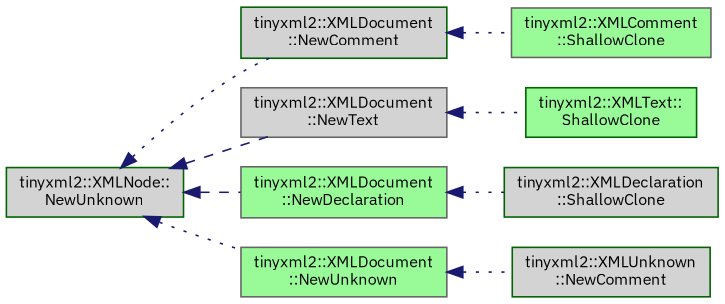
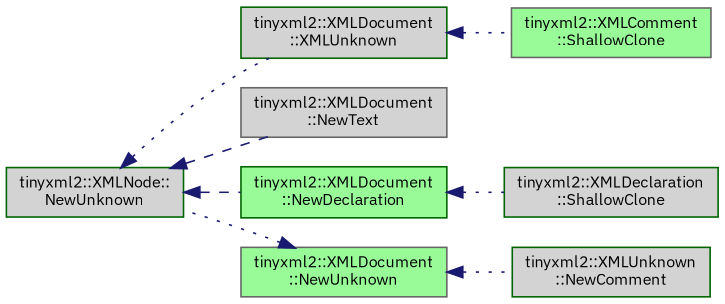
(344, 33) -> (344, 33)
(611, 113) -> none
(344, 192) -> (344, 192)
(200, 236) -> (232, 226)
